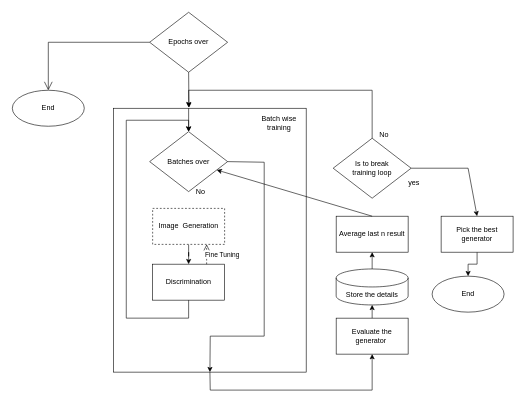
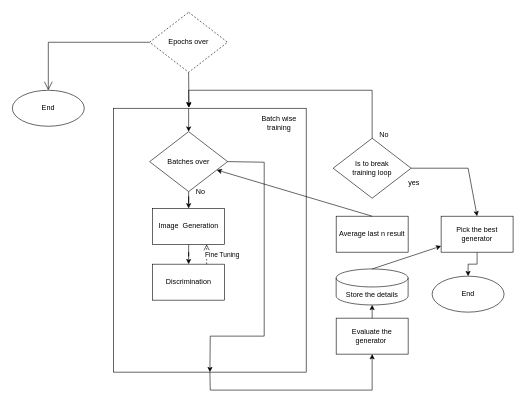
(189, 42) -> (189, 42)
none -> (189, 203)
(189, 227) -> (189, 227)
(126, 230) -> none
(372, 257) -> (406, 258)
